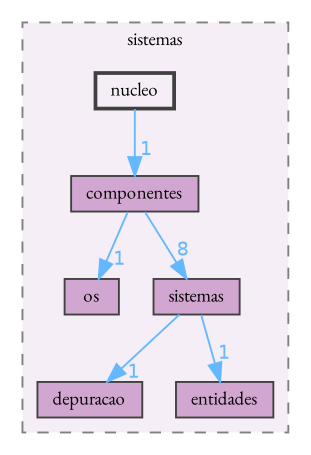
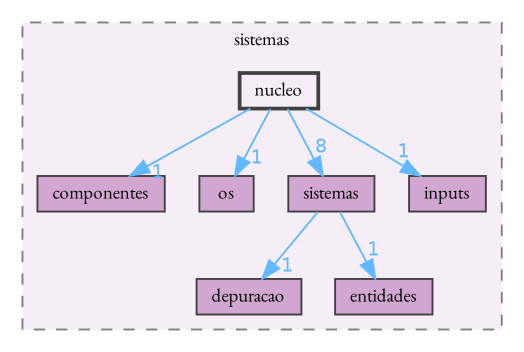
none -> (447, 194)
(117, 237) -> (257, 134)
(161, 237) -> (301, 134)
